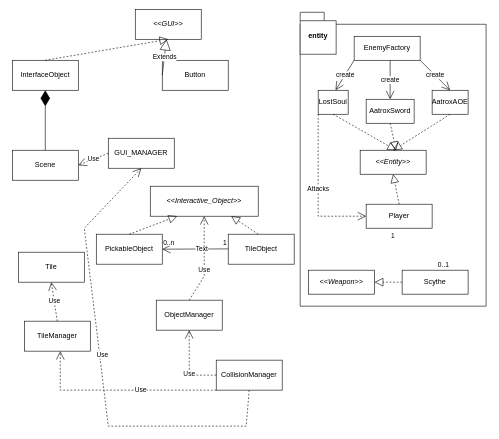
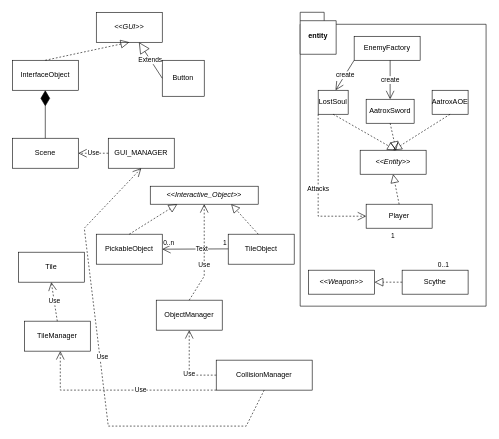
(168, 24) -> (129, 27)
(434, 74) -> none
(195, 75) -> (183, 78)
(45, 165) -> (45, 153)
(204, 201) -> (204, 195)
(249, 375) -> (264, 375)
